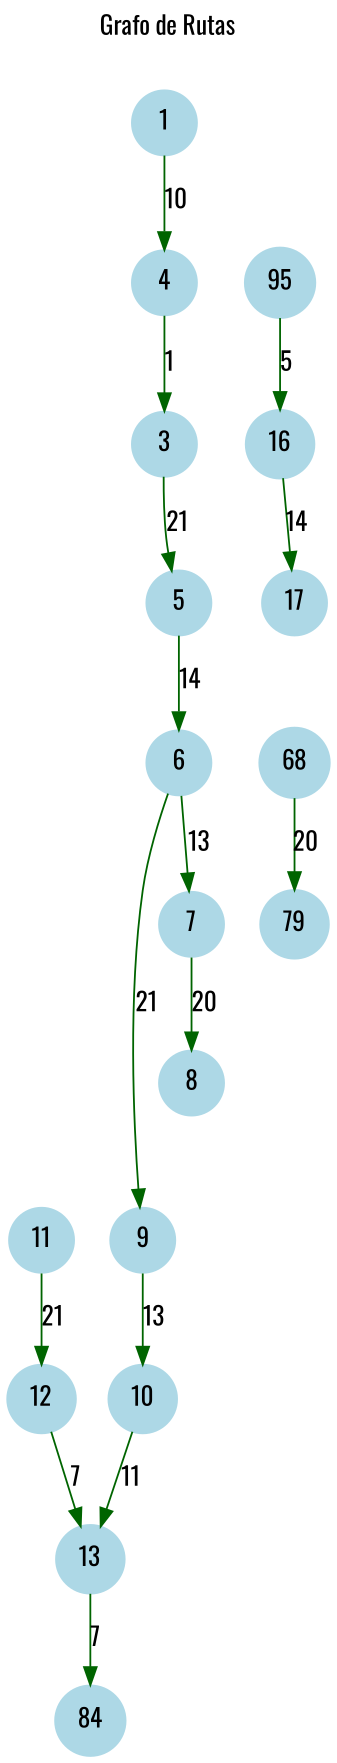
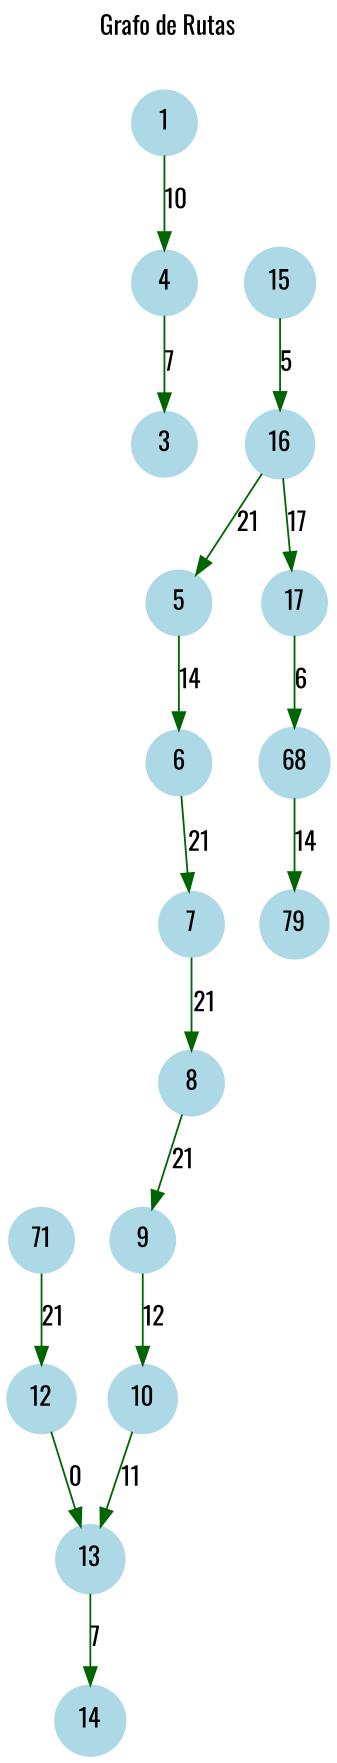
(280, 283) -> (280, 283)
(170, 364) -> (170, 364)
(164, 515) -> (234, 516)
(297, 524) -> (297, 524)
none -> (295, 672)
(200, 844) -> (200, 844)
(306, 844) -> (306, 844)
(134, 990) -> (170, 1153)
(205, 1004) -> (205, 1004)
(42, 1240) -> (42, 1240)
(154, 1319) -> (154, 1319)
(76, 1479) -> (76, 1479)
(90, 1721) -> (90, 1721)
